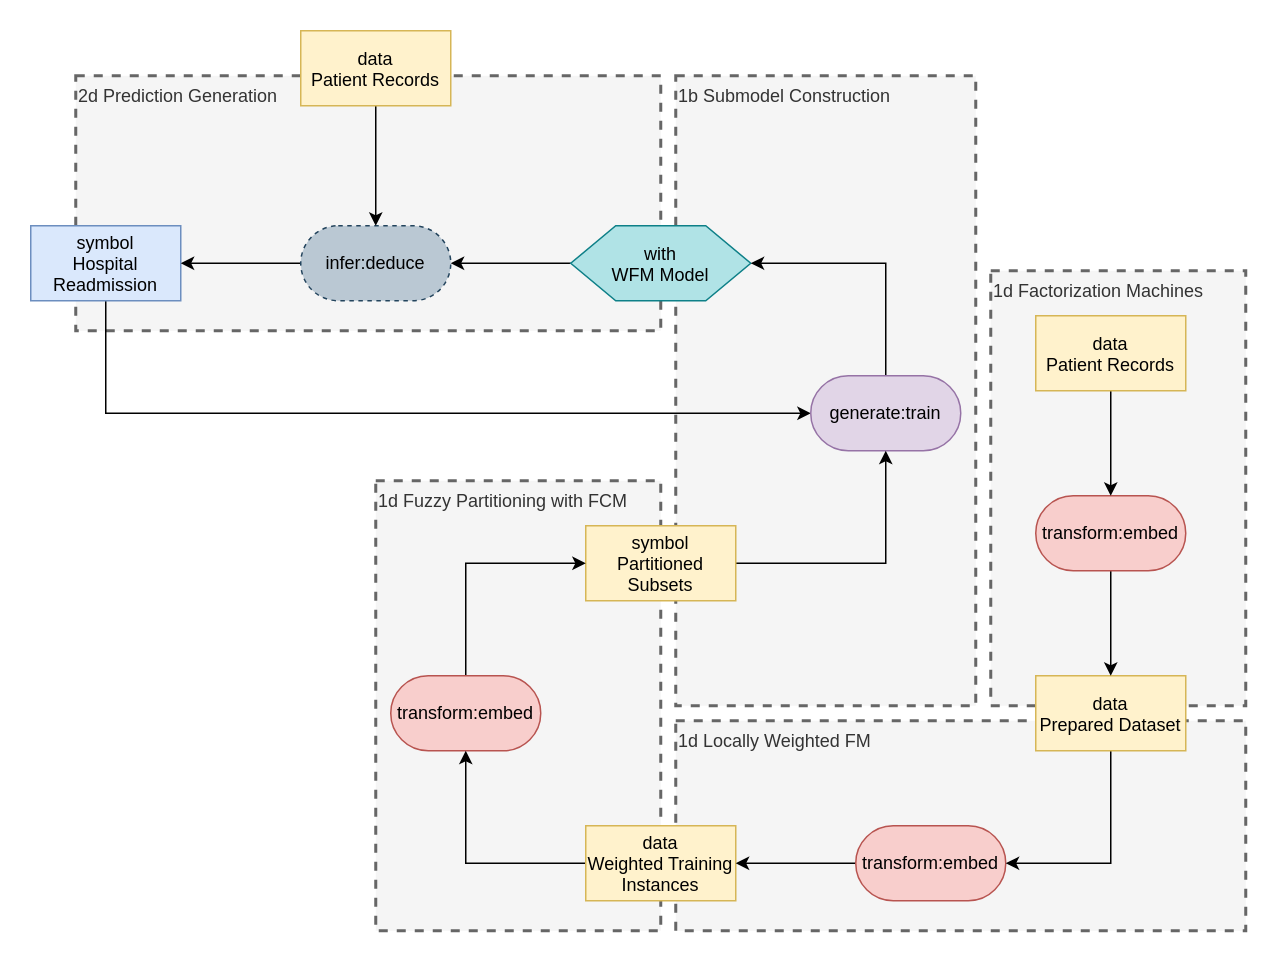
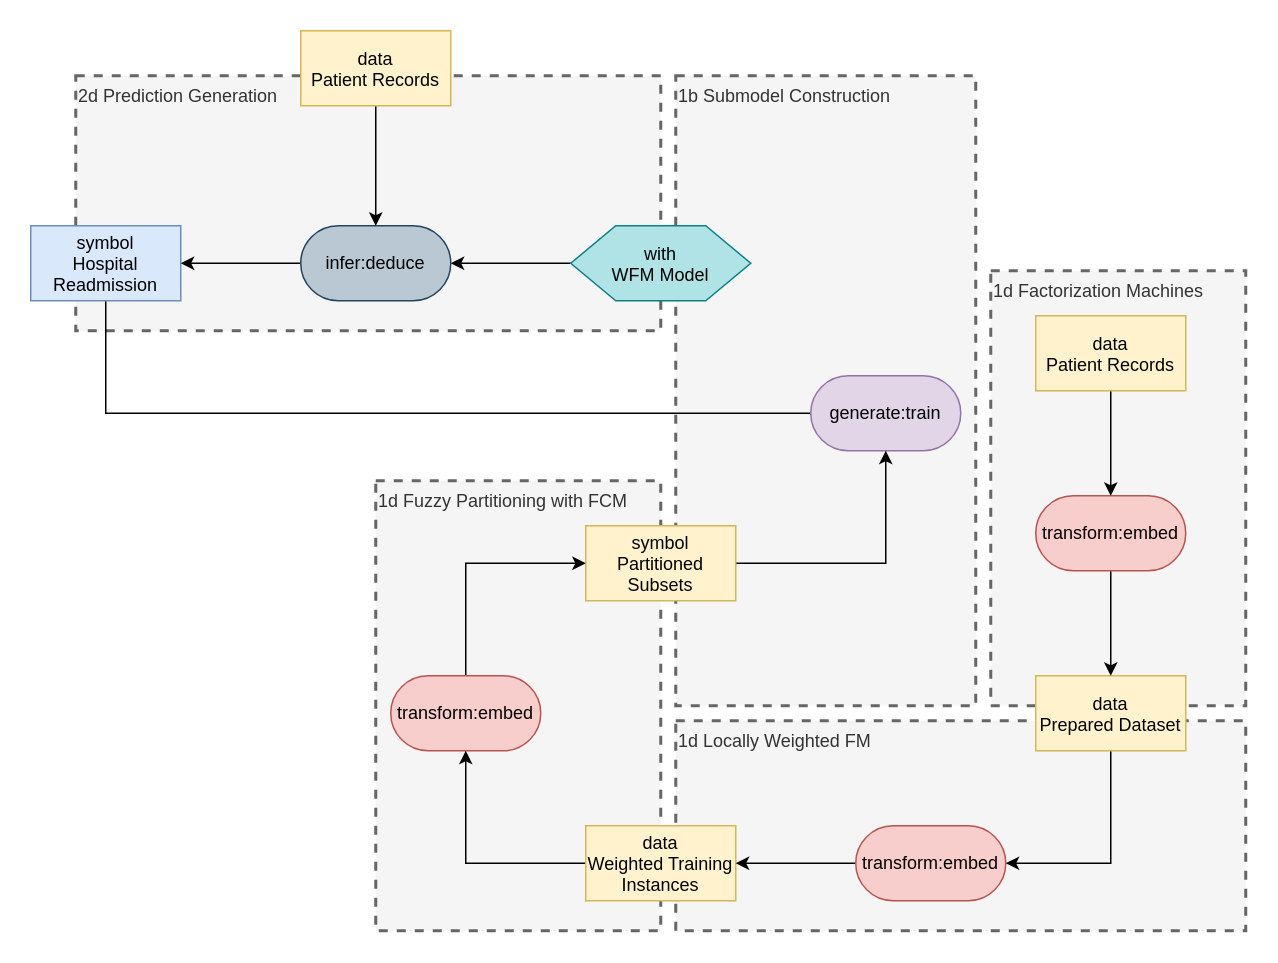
(376, 263) -> (376, 263)
(880, 263) -> none
(799, 413) -> (803, 413)
